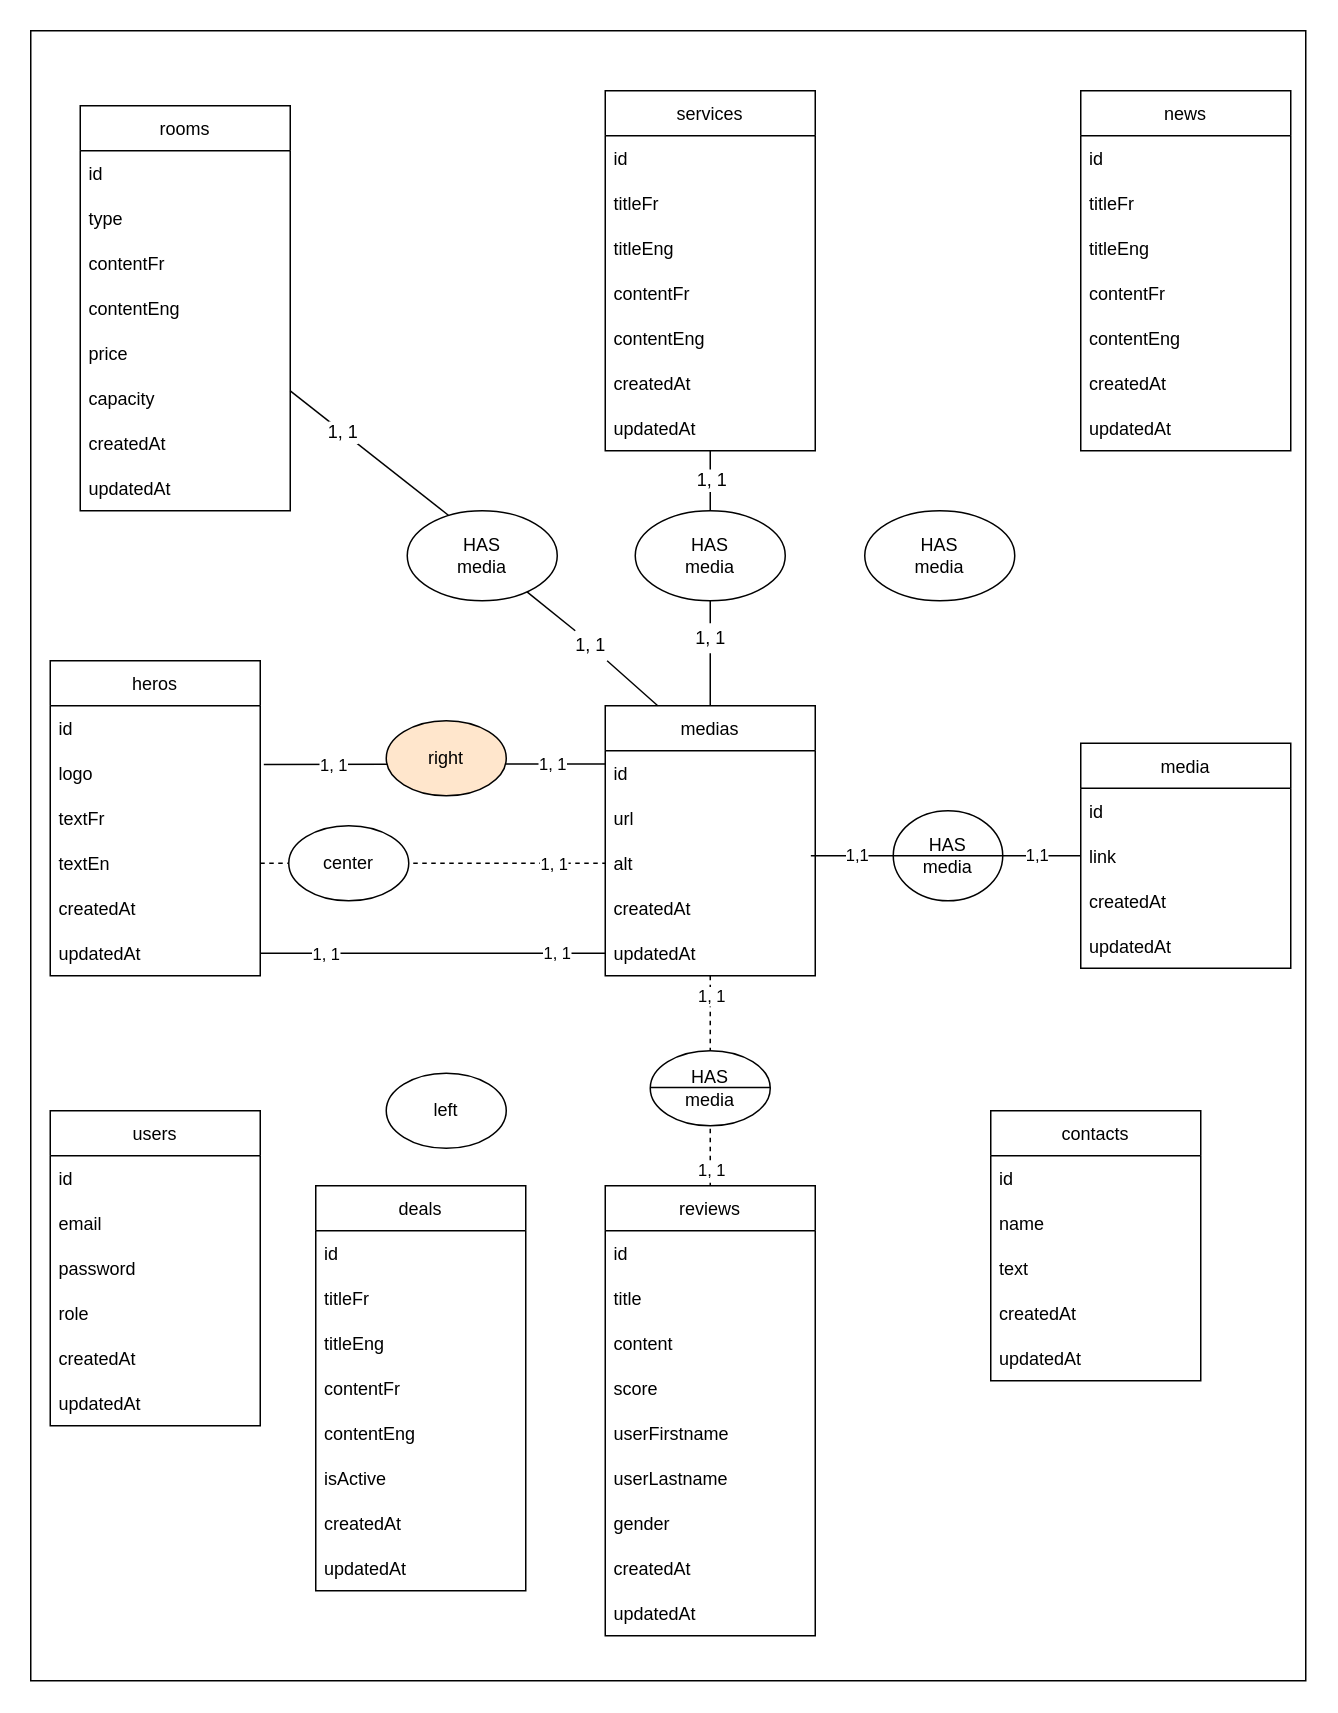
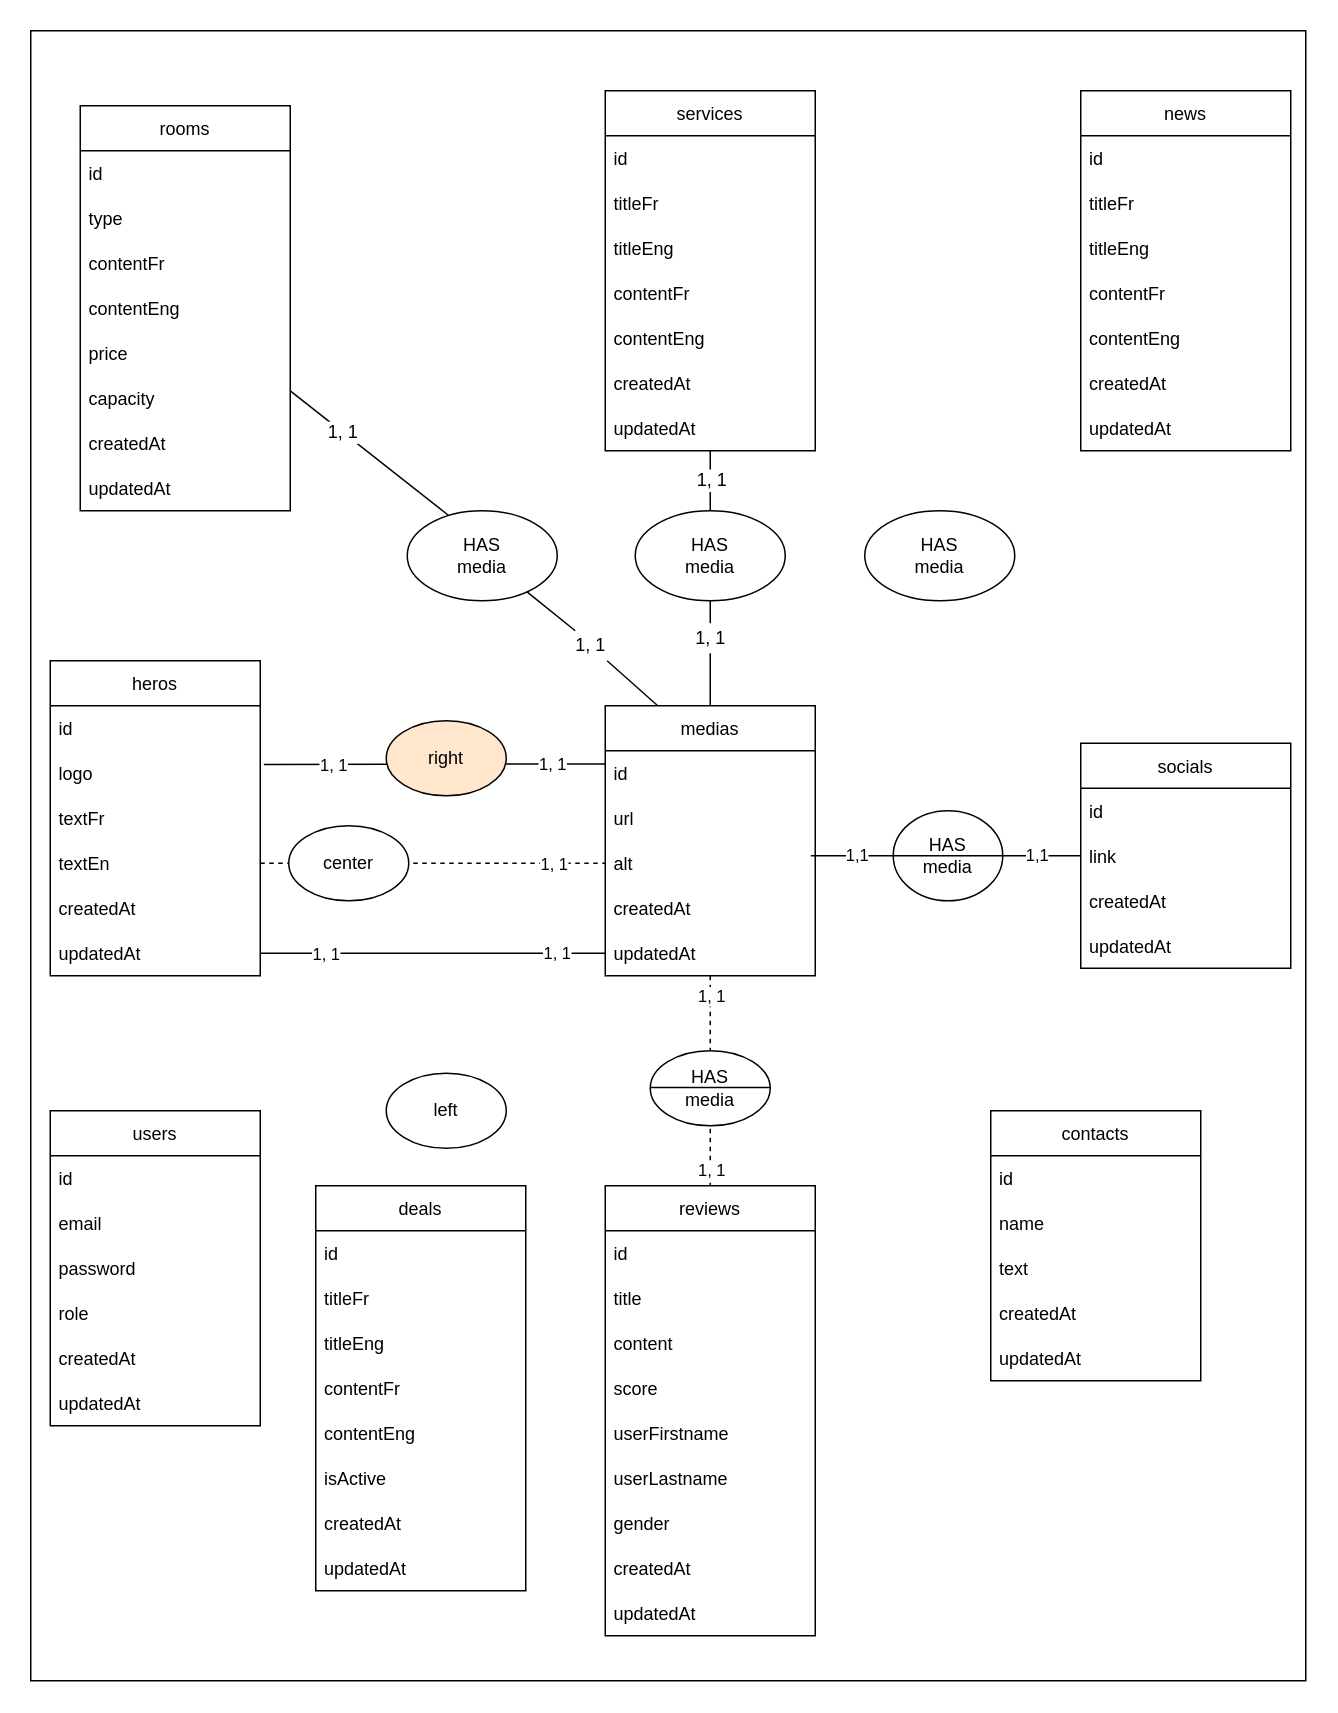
(1185, 767) -> (1185, 767)
